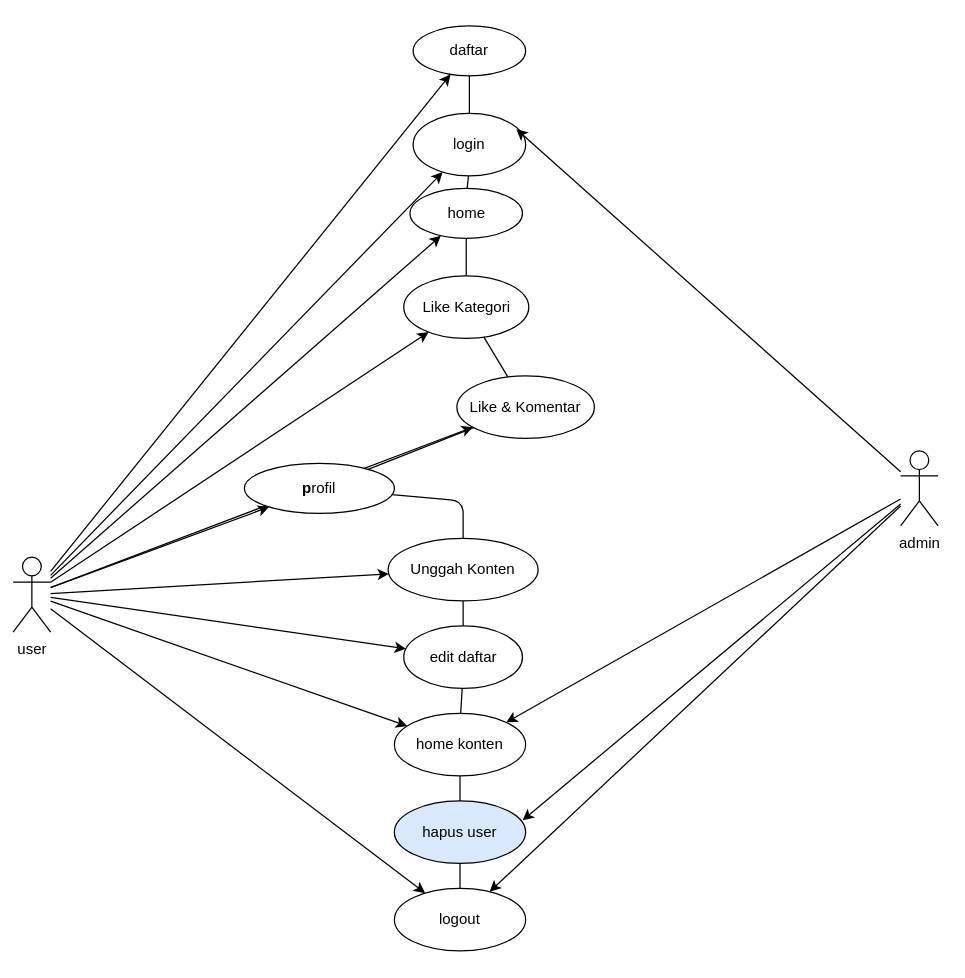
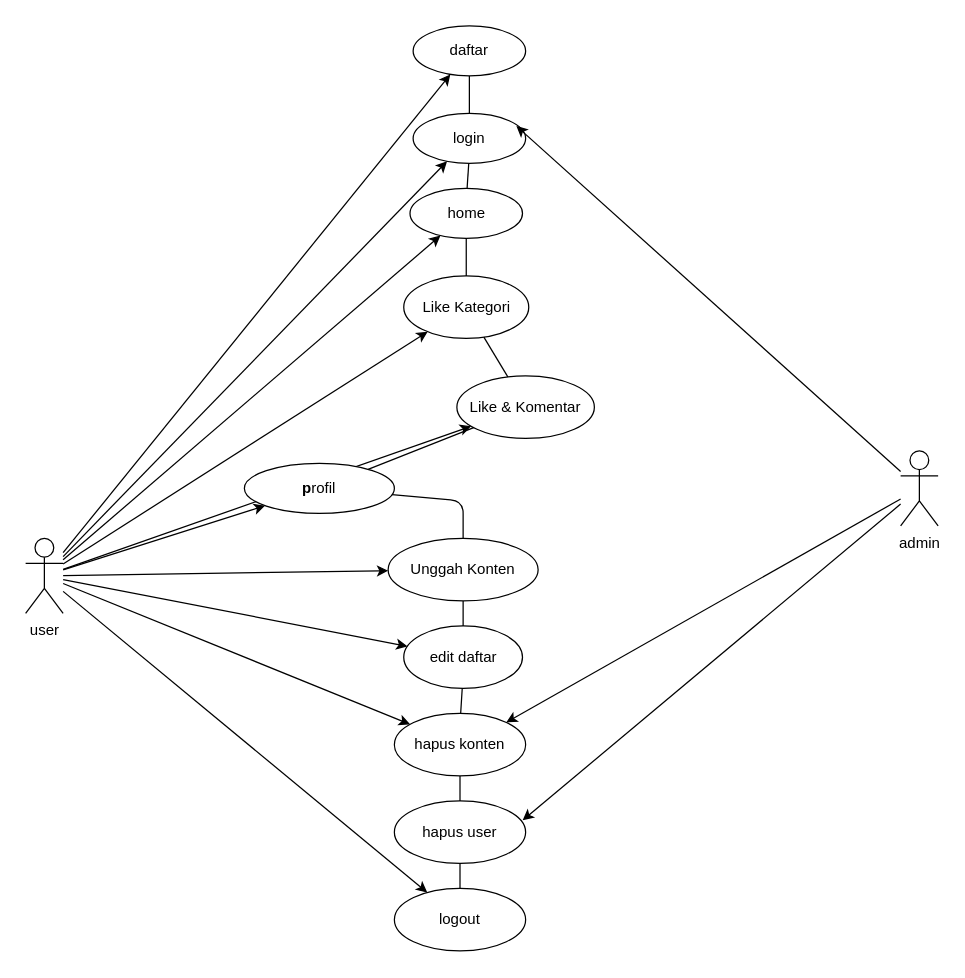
(469, 144) -> (469, 138)
(32, 594) -> (44, 576)
(698, 696) -> none
(460, 744) -> (460, 744)
(460, 832) -> (460, 832)
